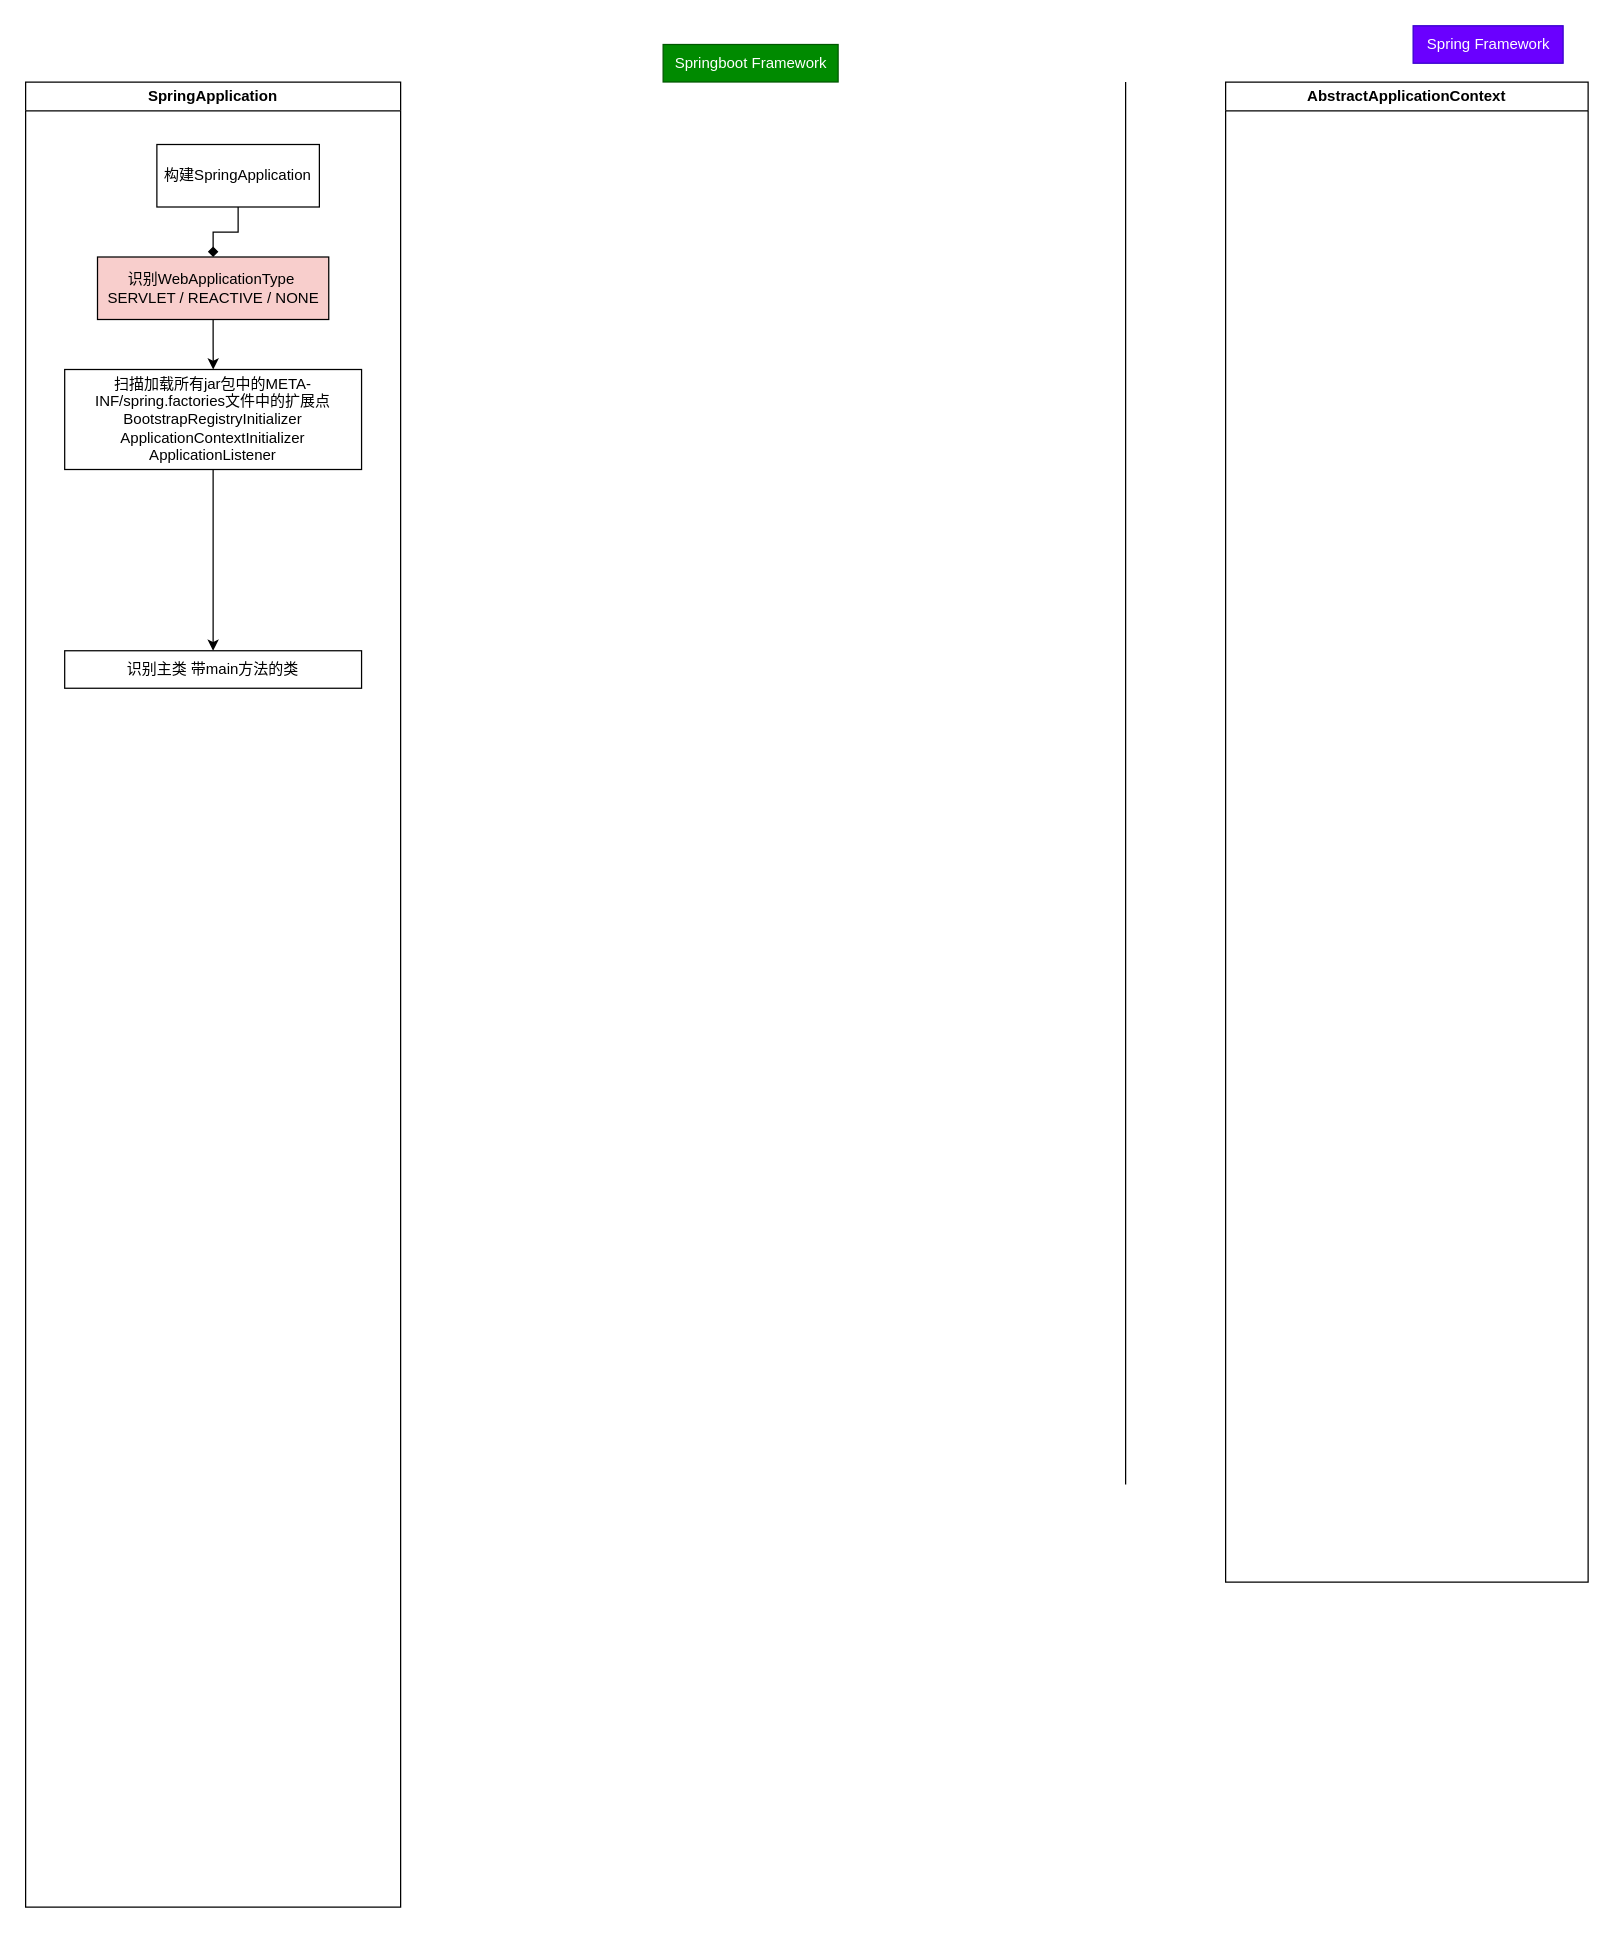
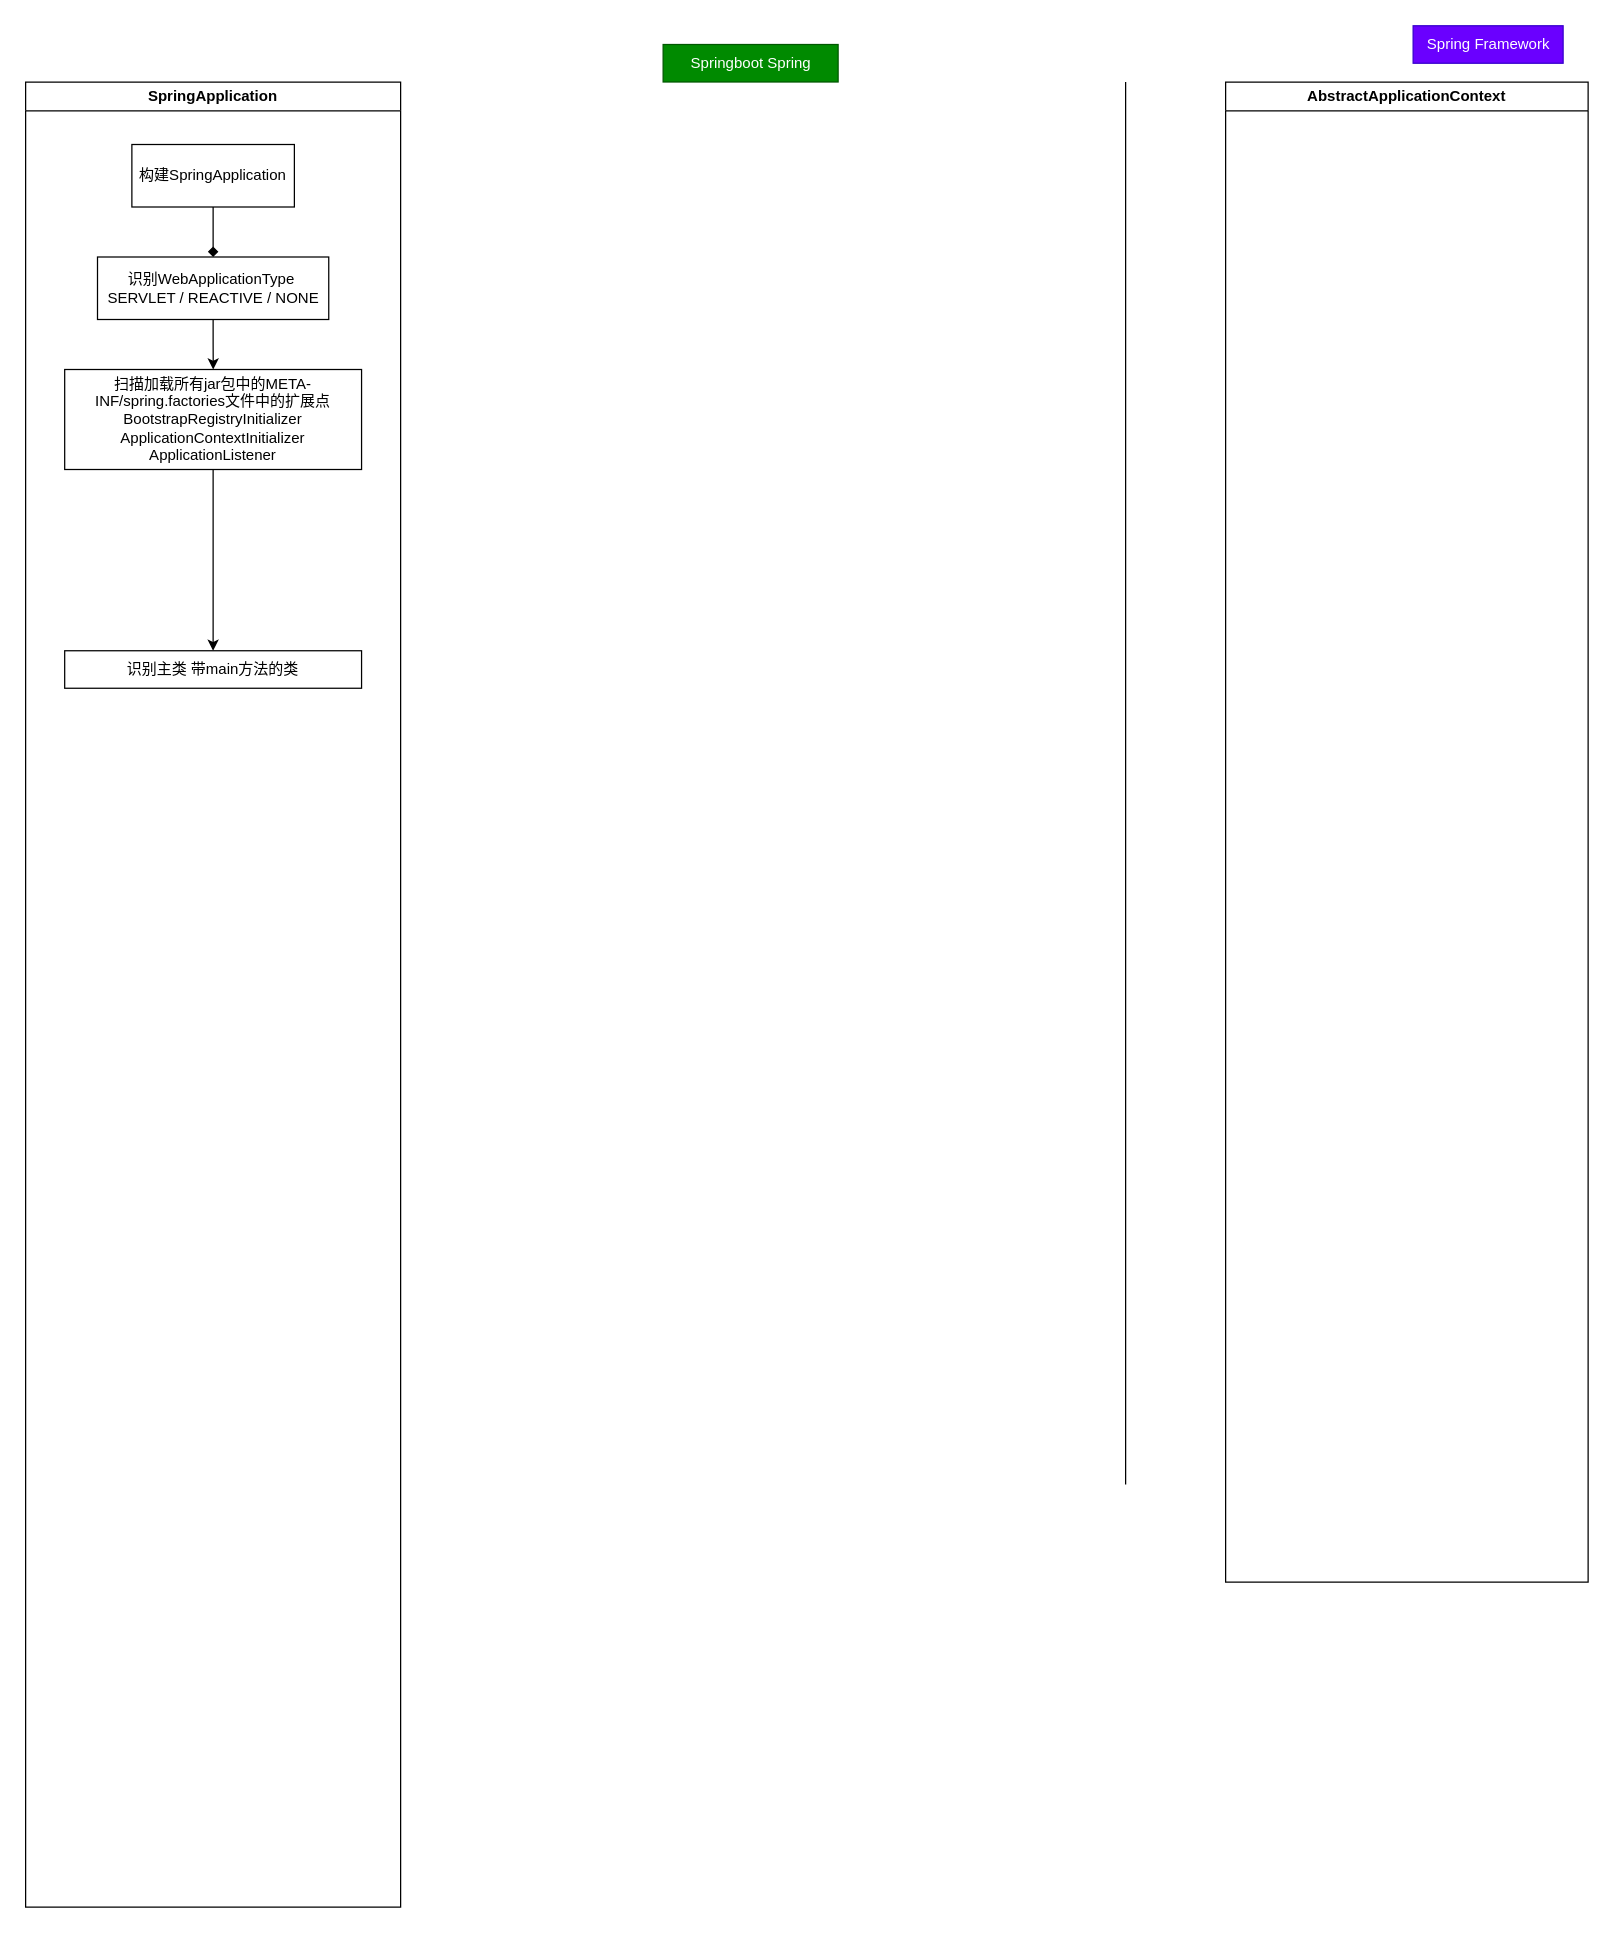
(751, 63) -> (751, 63)
(238, 176) -> (213, 176)
(213, 288) -> (213, 288)
